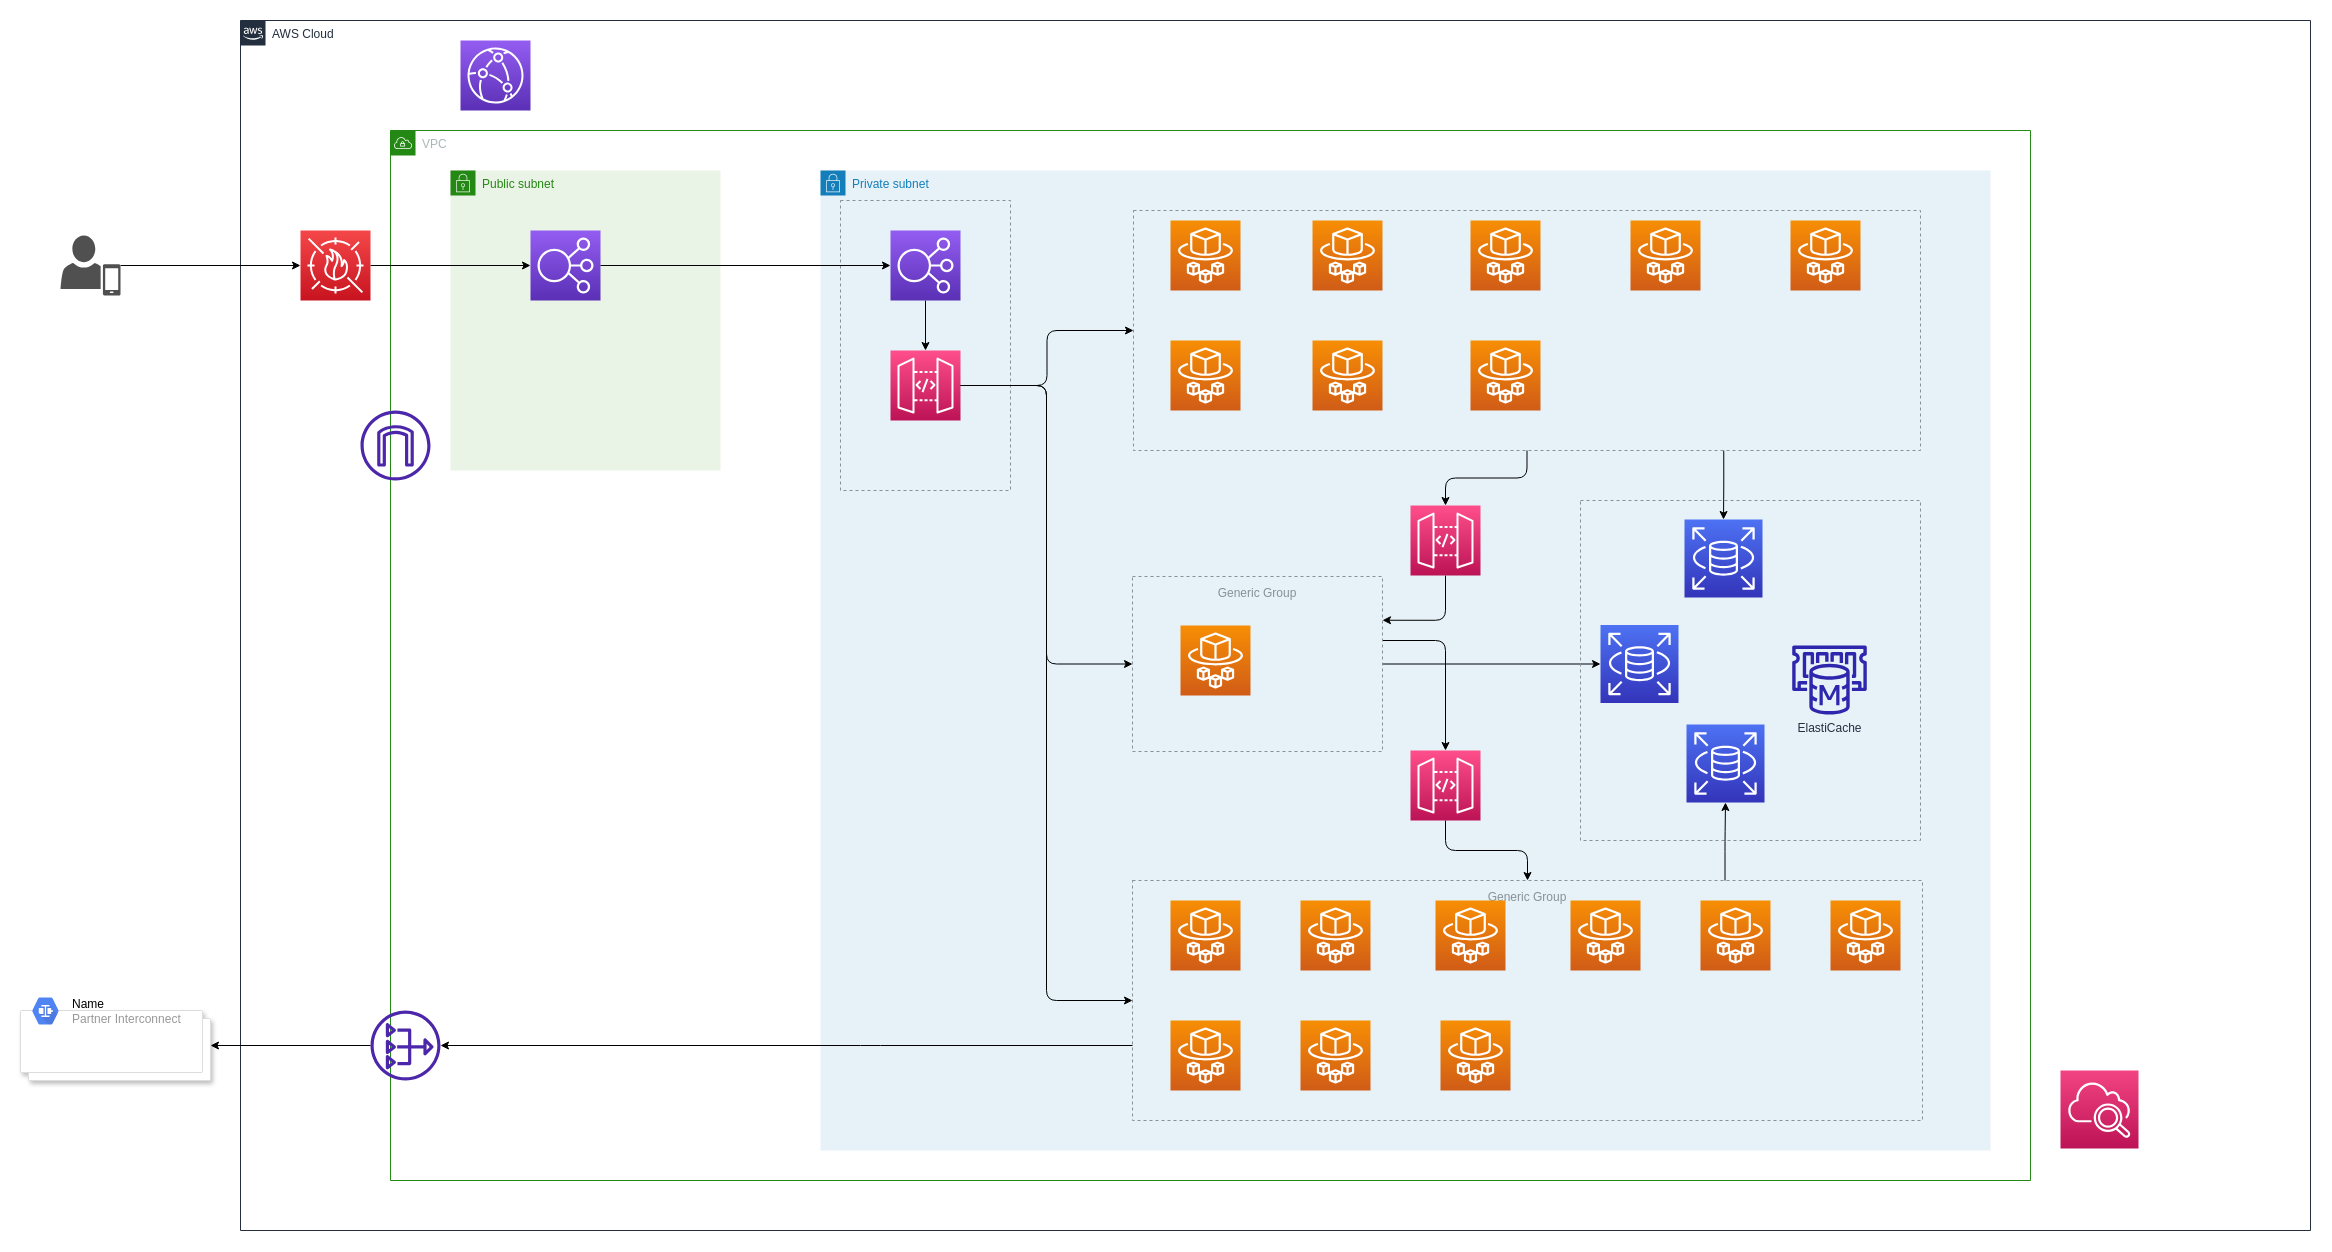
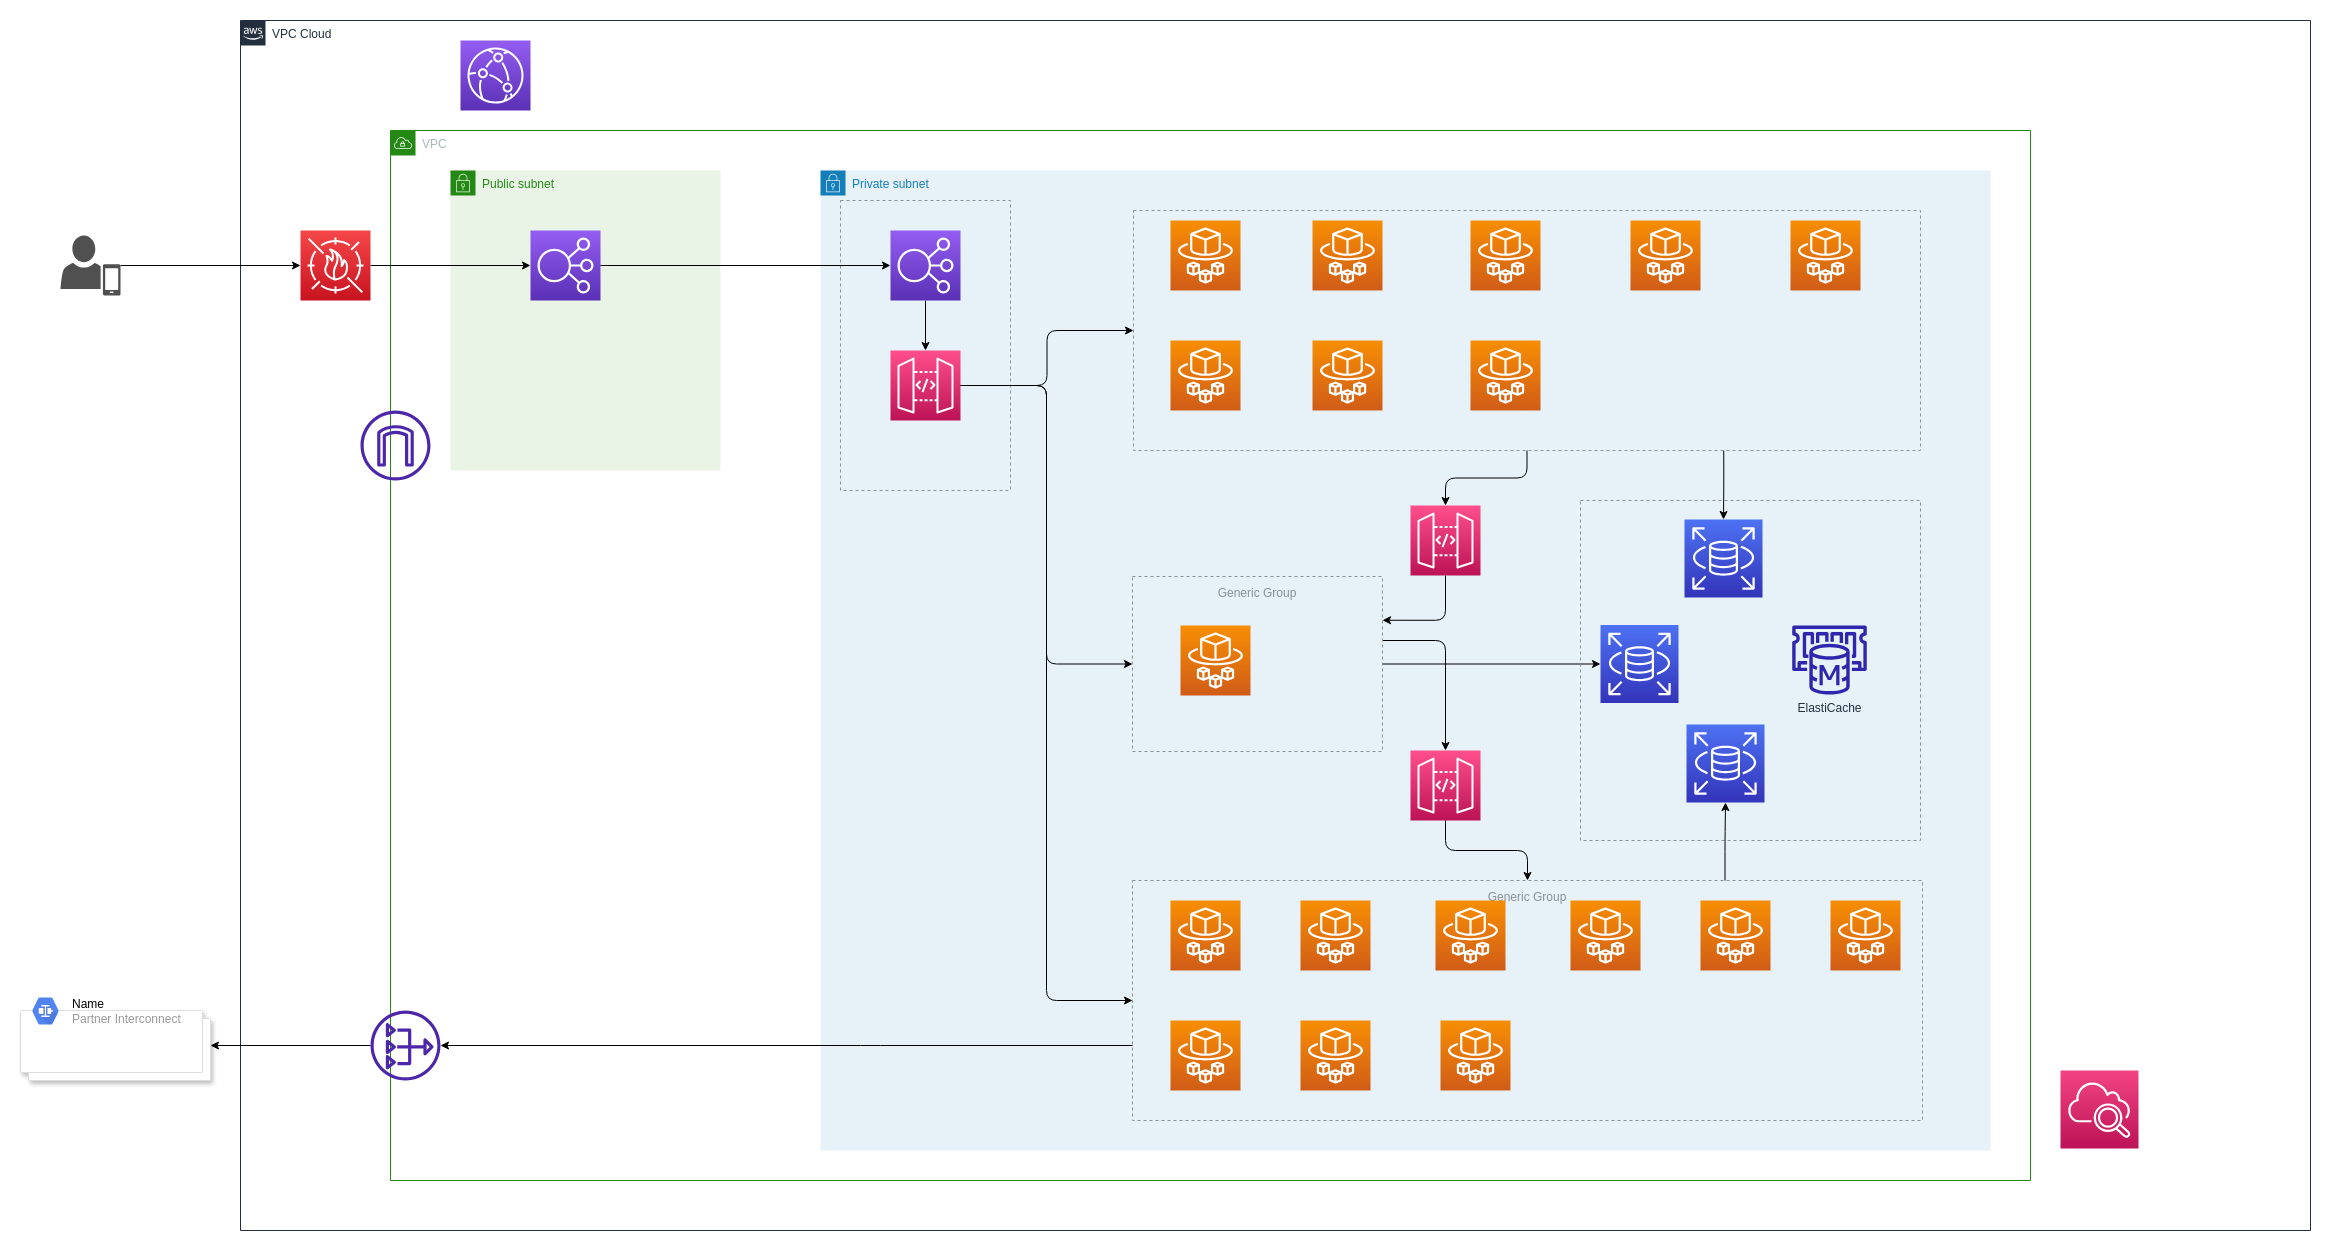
(300, 35) -> (300, 35)
(1830, 680) -> (1830, 660)
